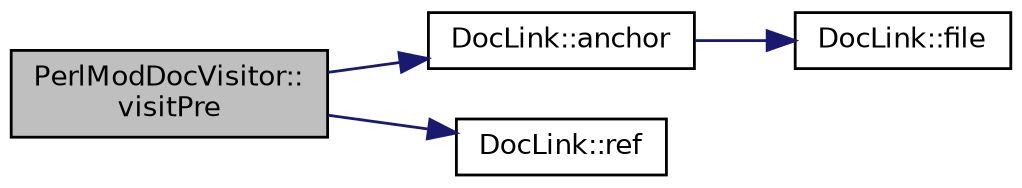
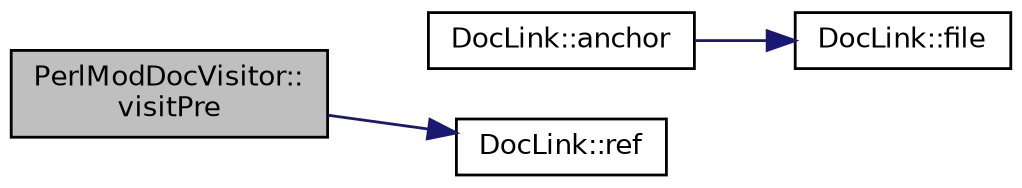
(364, 67) -> none
